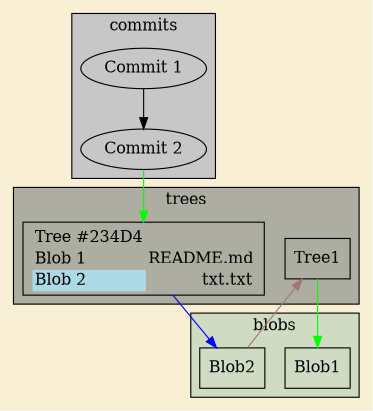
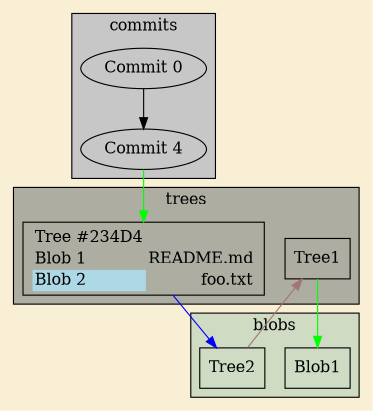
(144, 68) -> (144, 68)
(144, 149) -> (144, 149)
(228, 280) -> (227, 280)
(232, 368) -> (232, 368)
